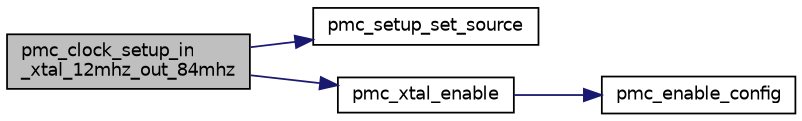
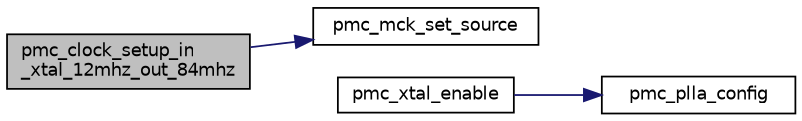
(426, 26) -> (426, 26)
(285, 79) -> none
(699, 95) -> (699, 95)
